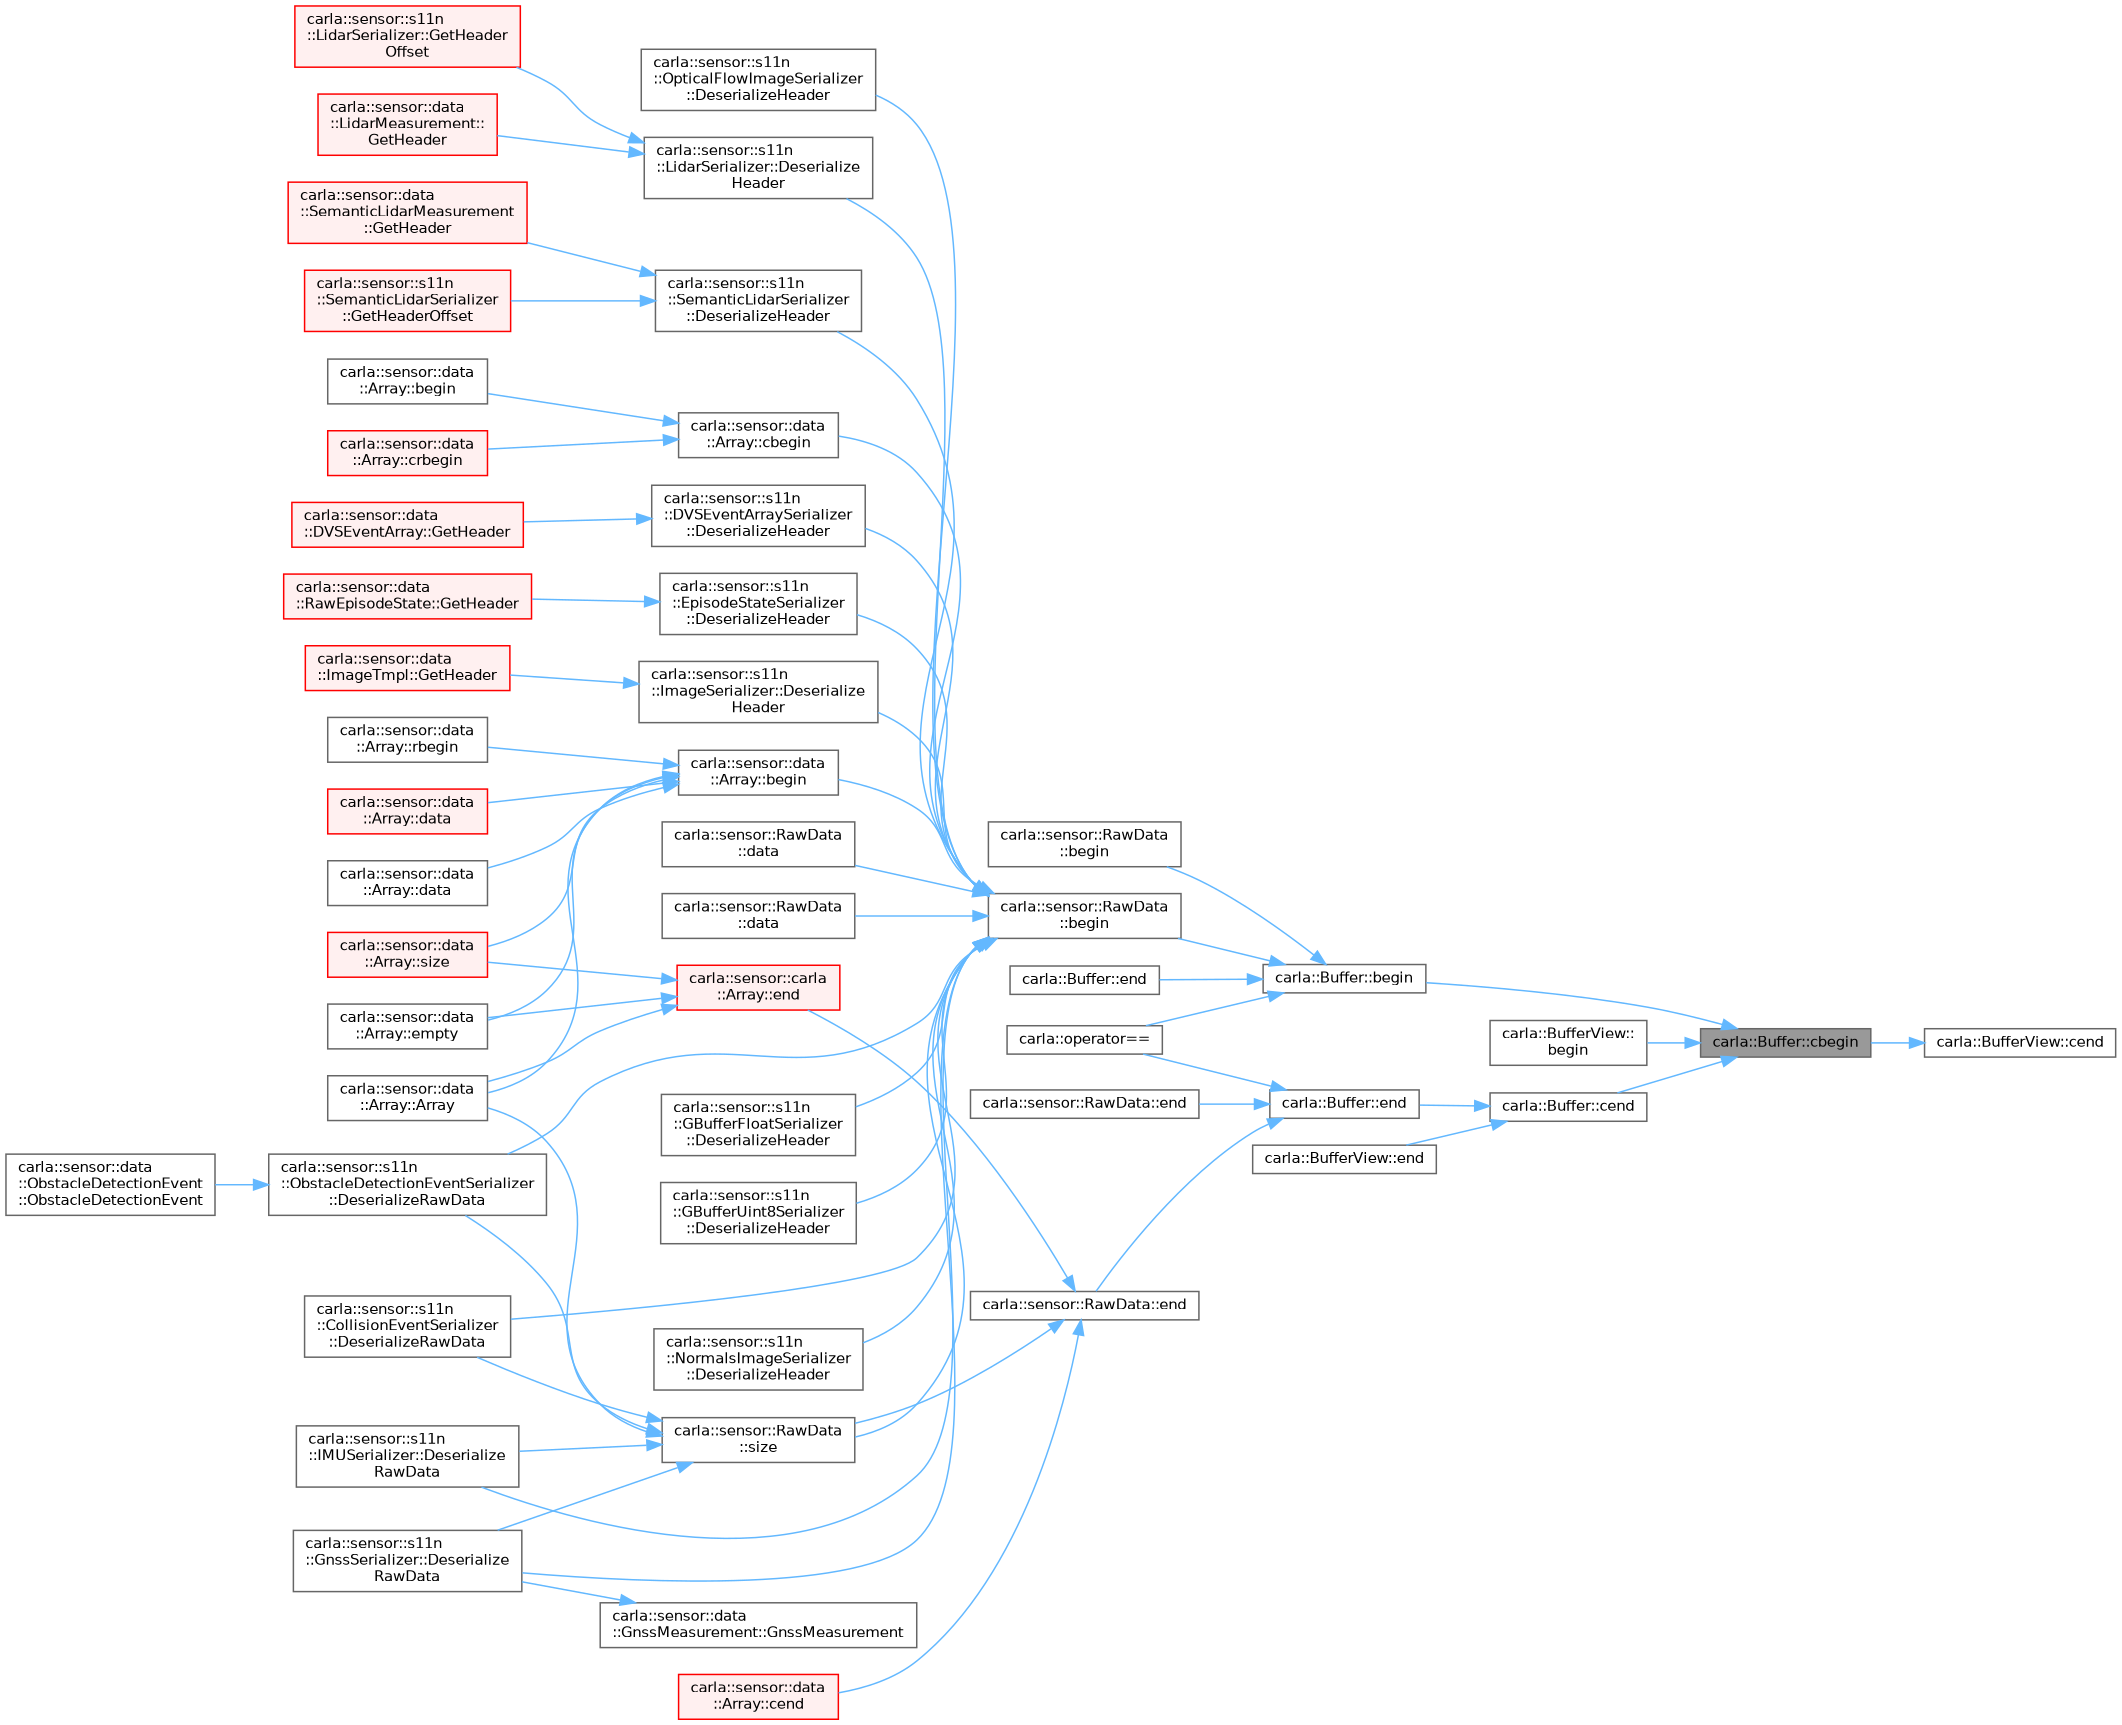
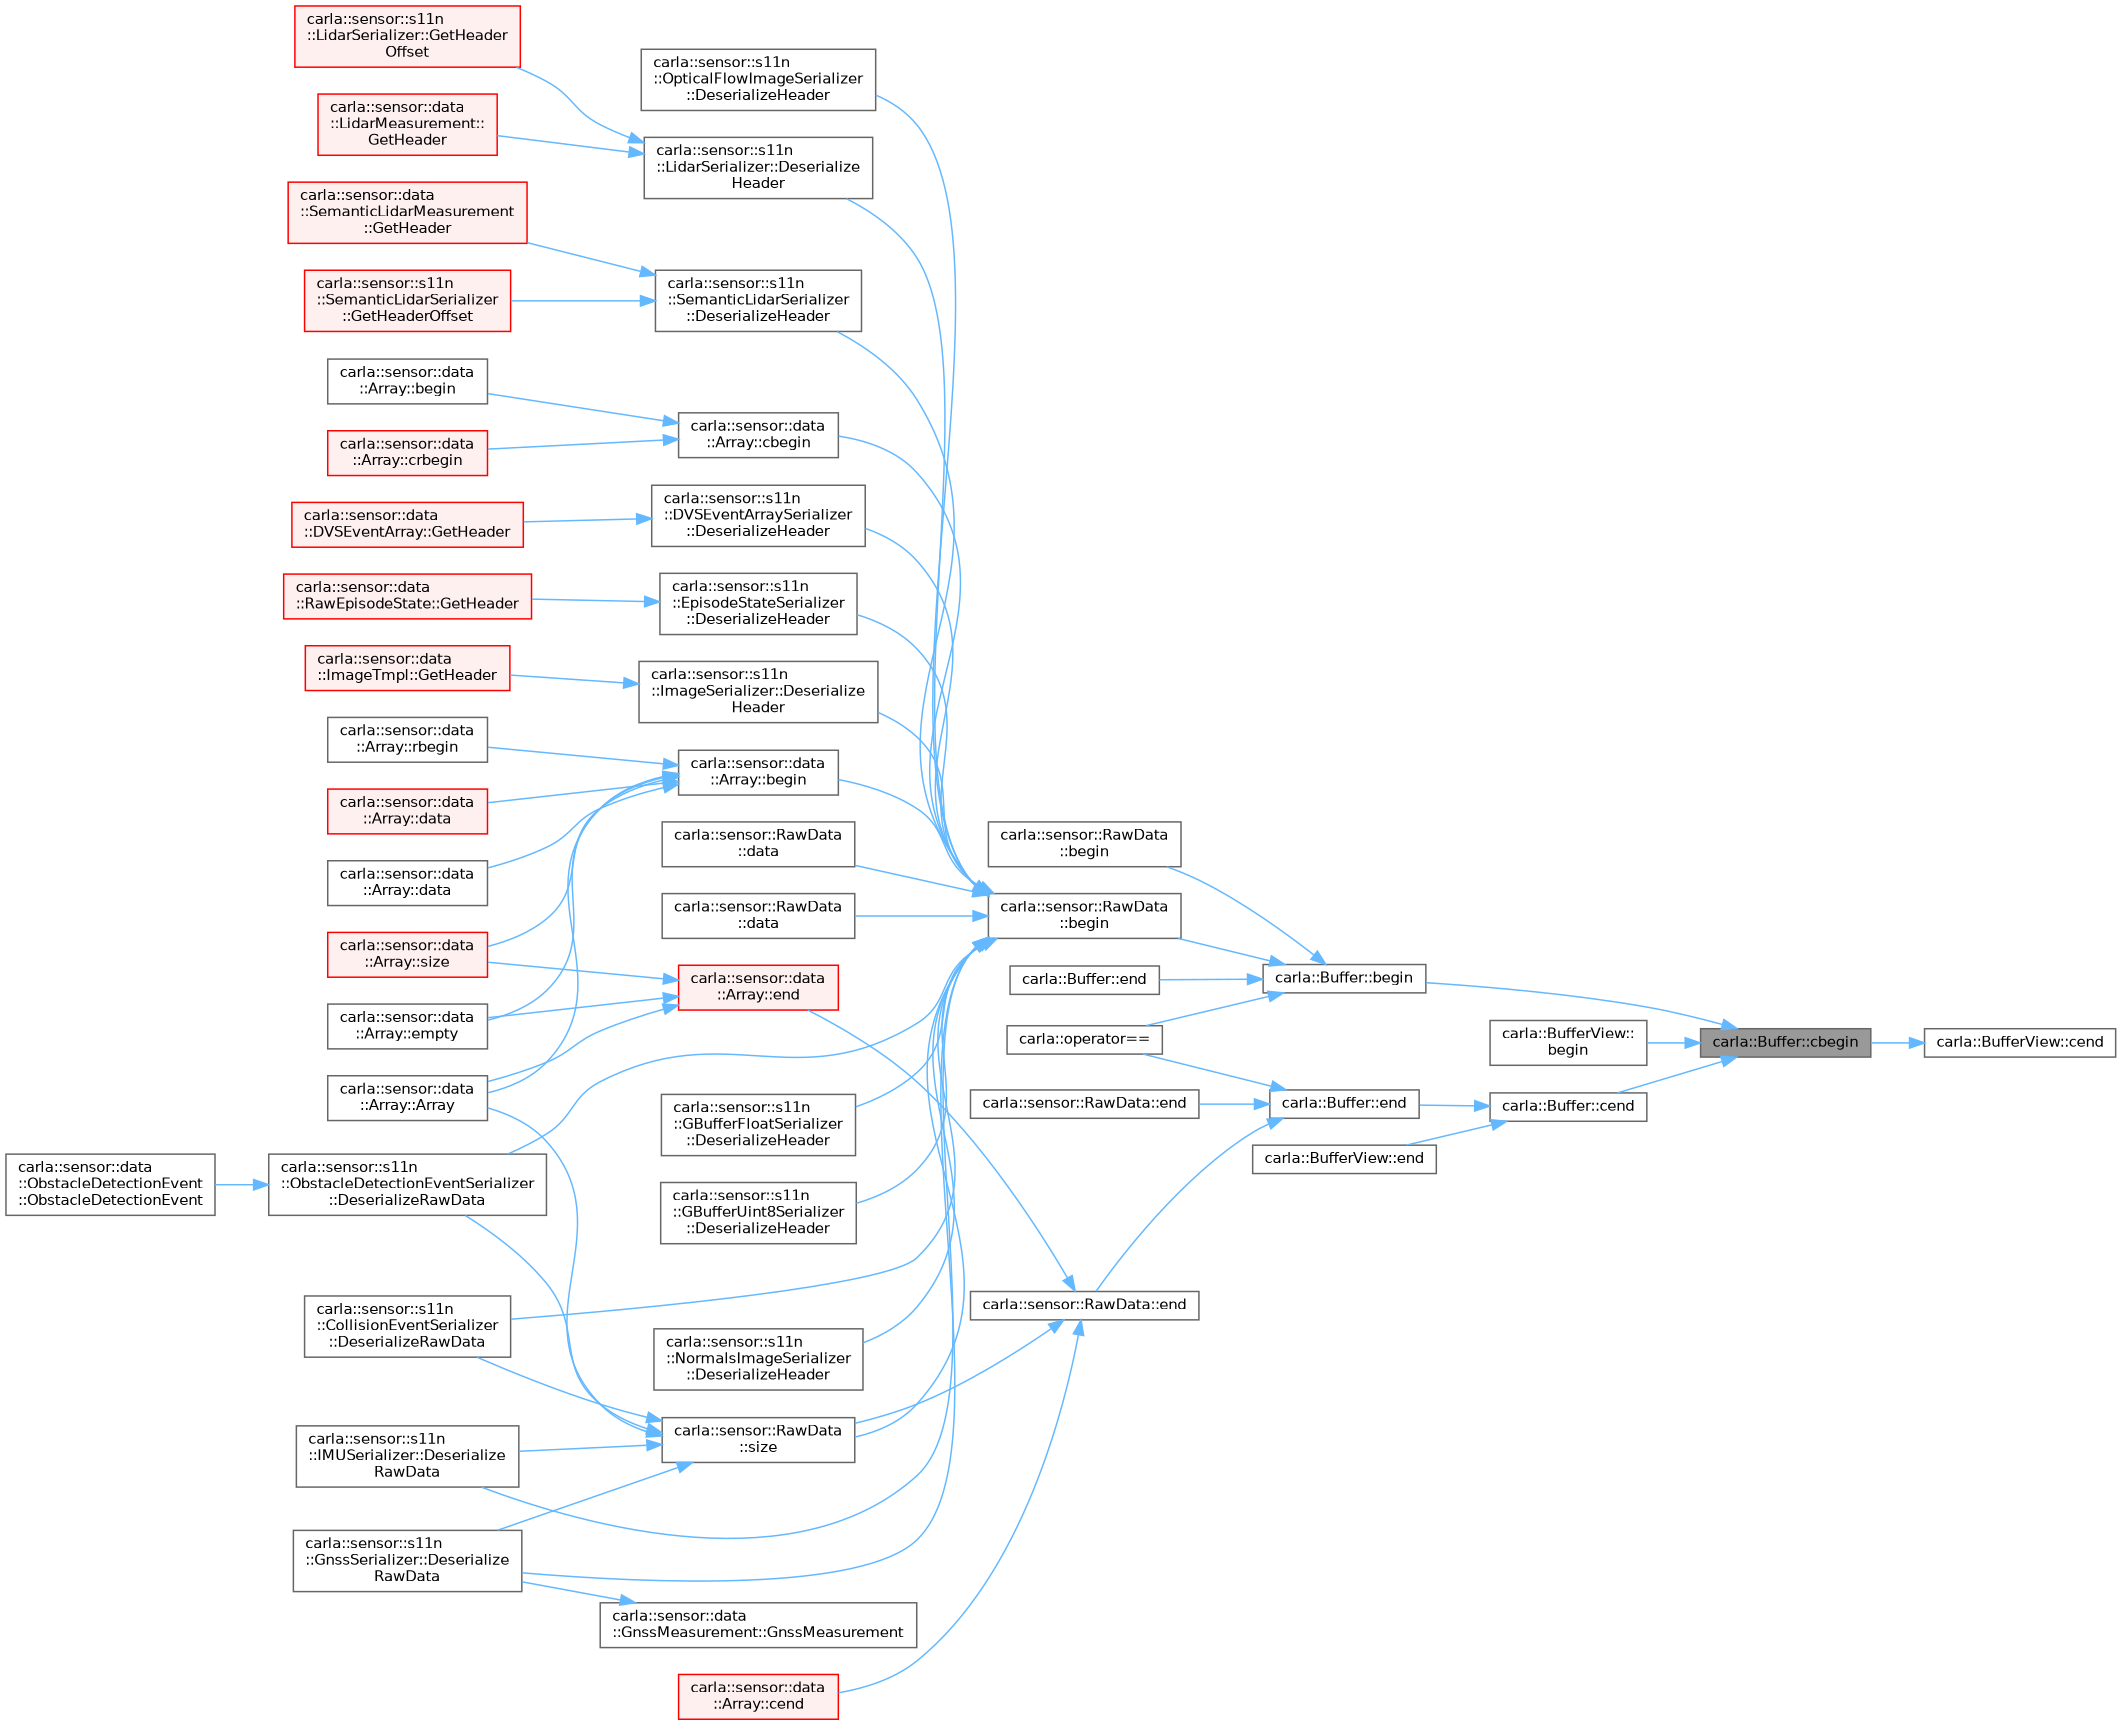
(758, 988) -> (758, 988)
